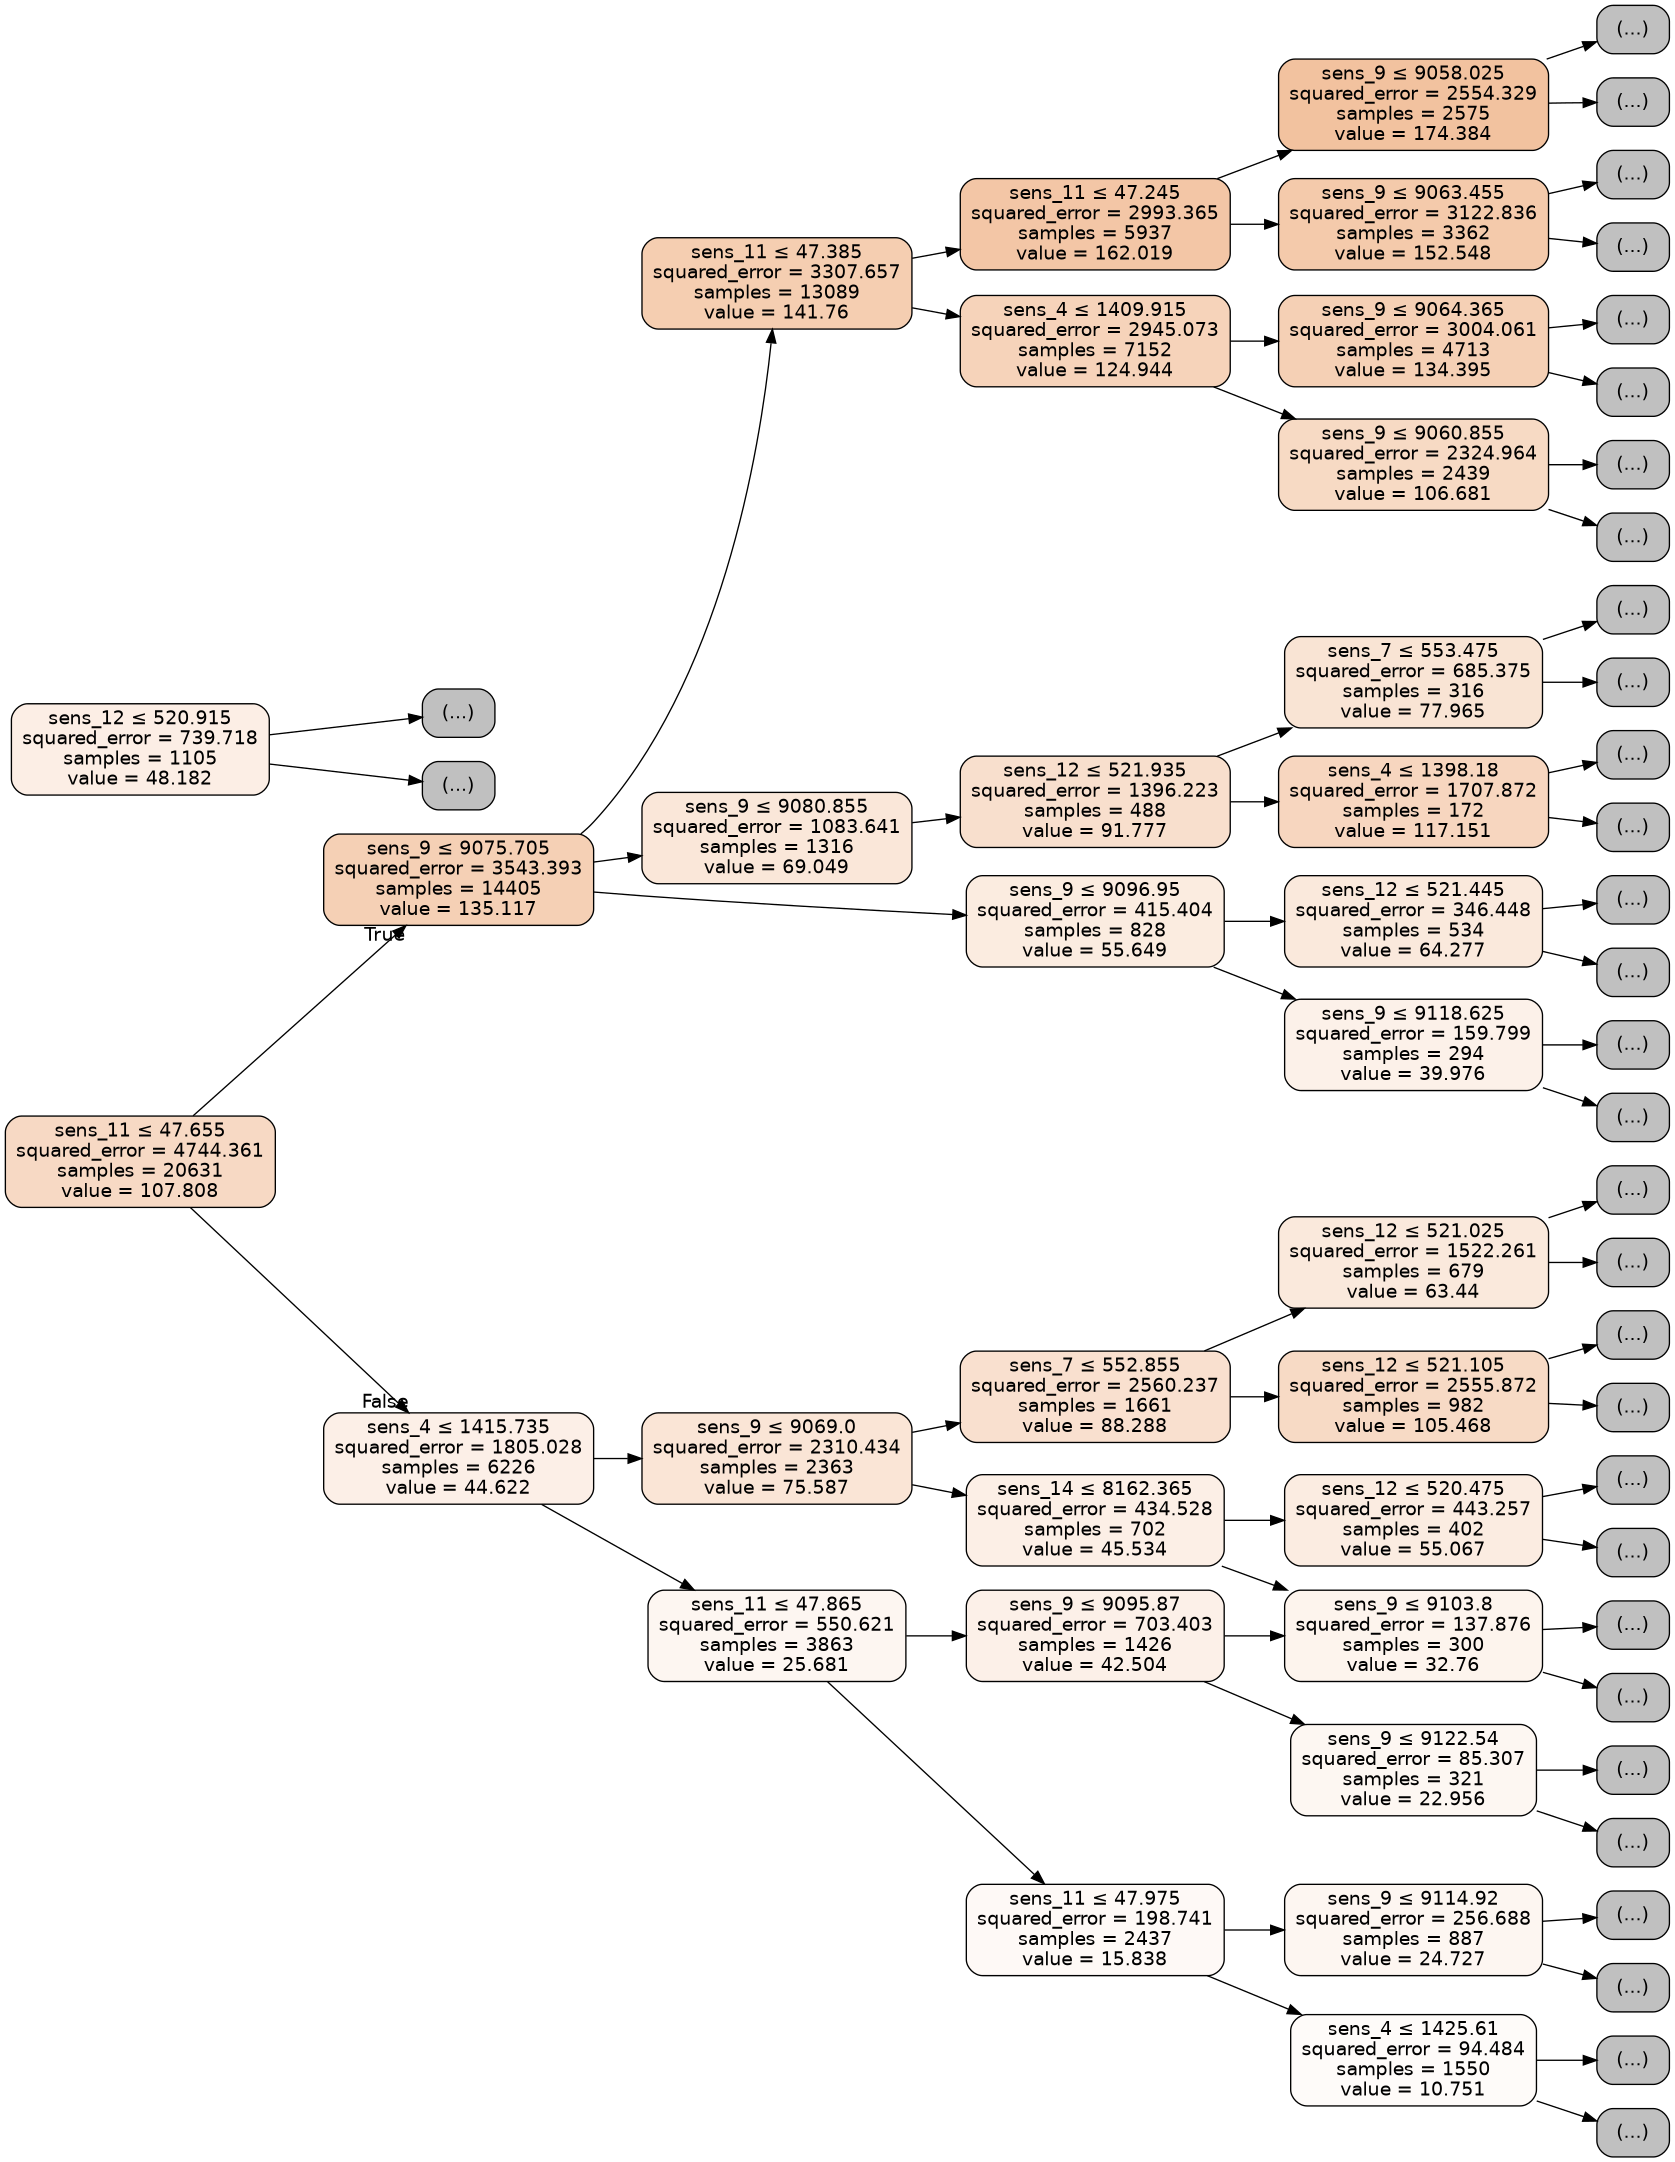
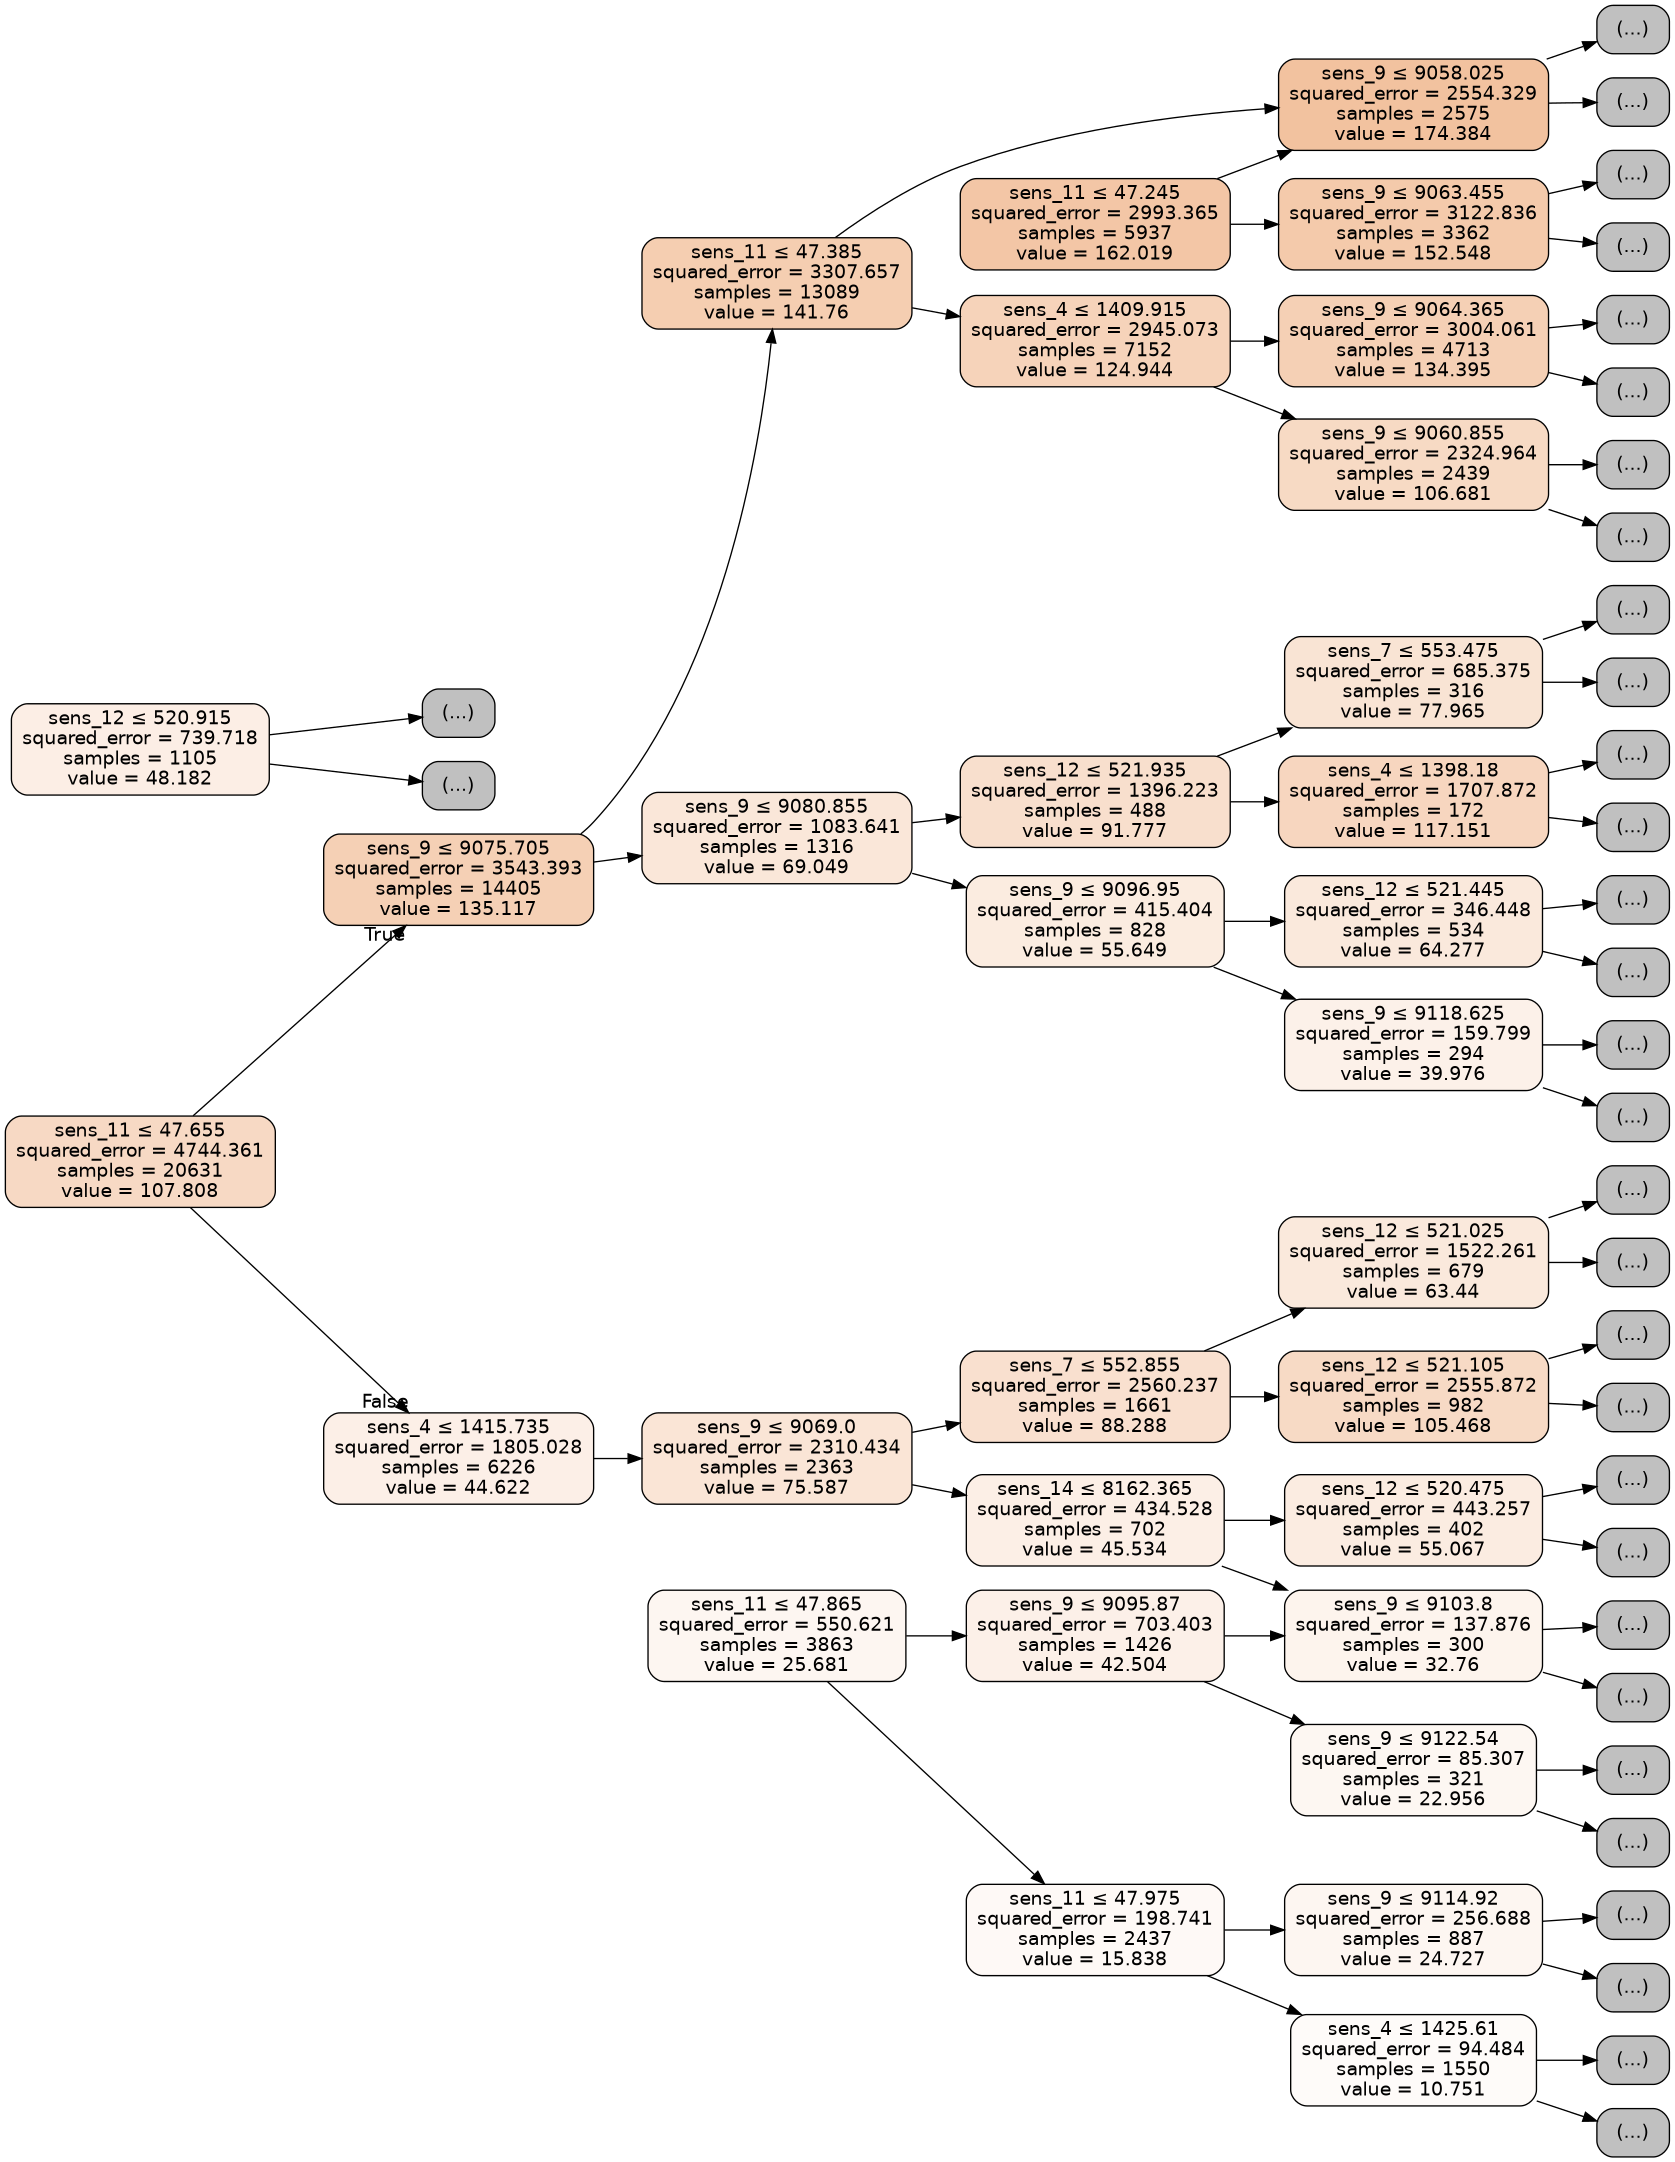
(929, 255) -> (1040, 142)
(773, 904) -> (932, 879)
(612, 1544) -> none
